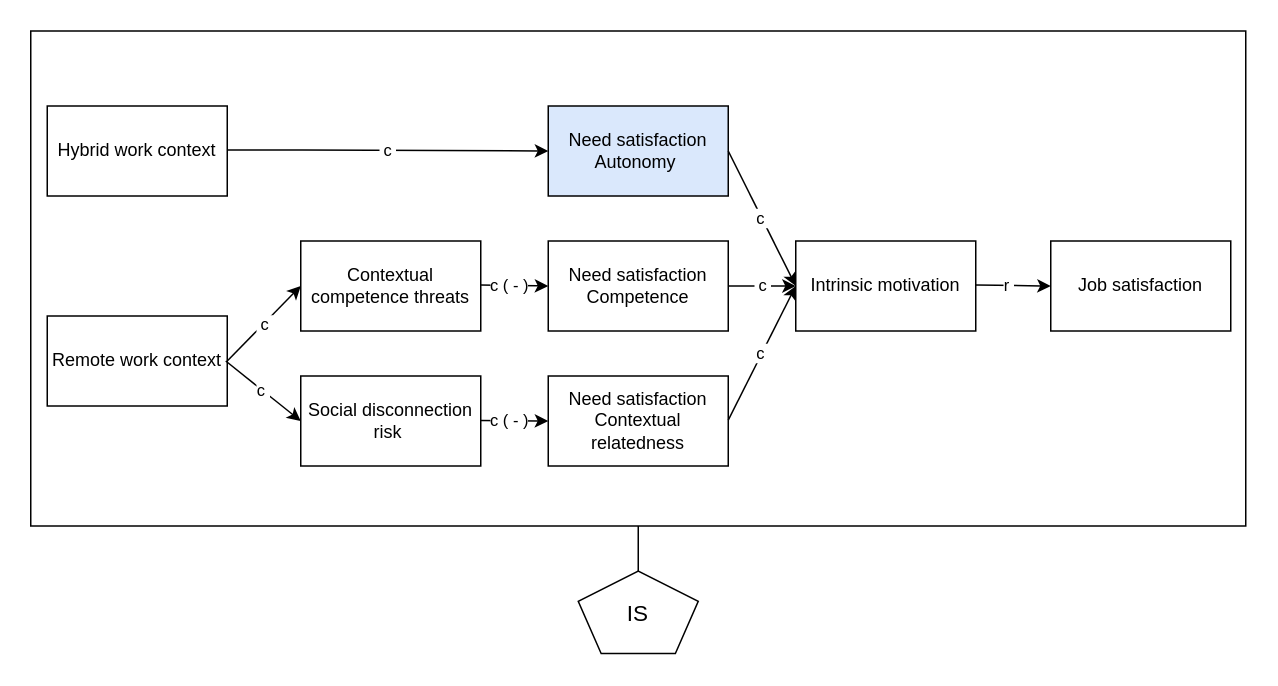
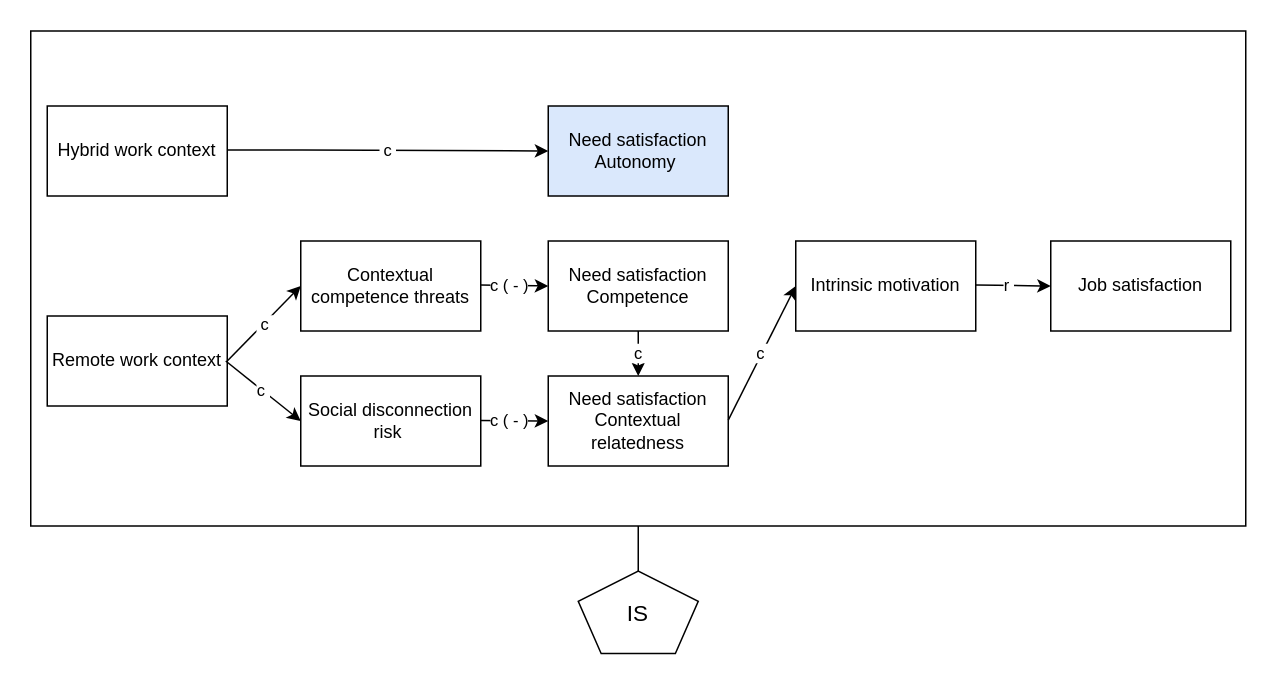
(760, 214) -> none
(757, 286) -> (638, 359)
